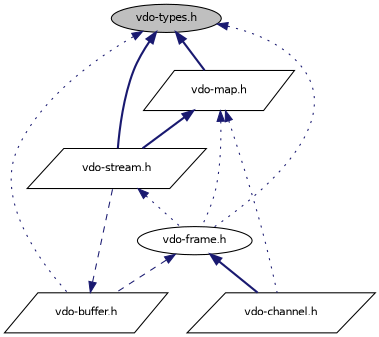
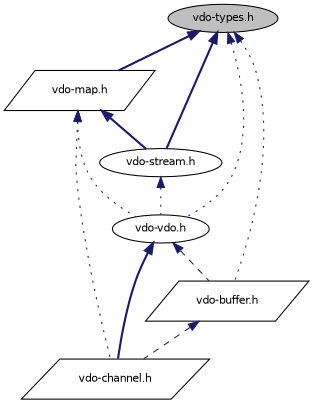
(117, 169) -> (161, 163)
(103, 235) -> (167, 343)
(195, 241) -> (161, 229)
